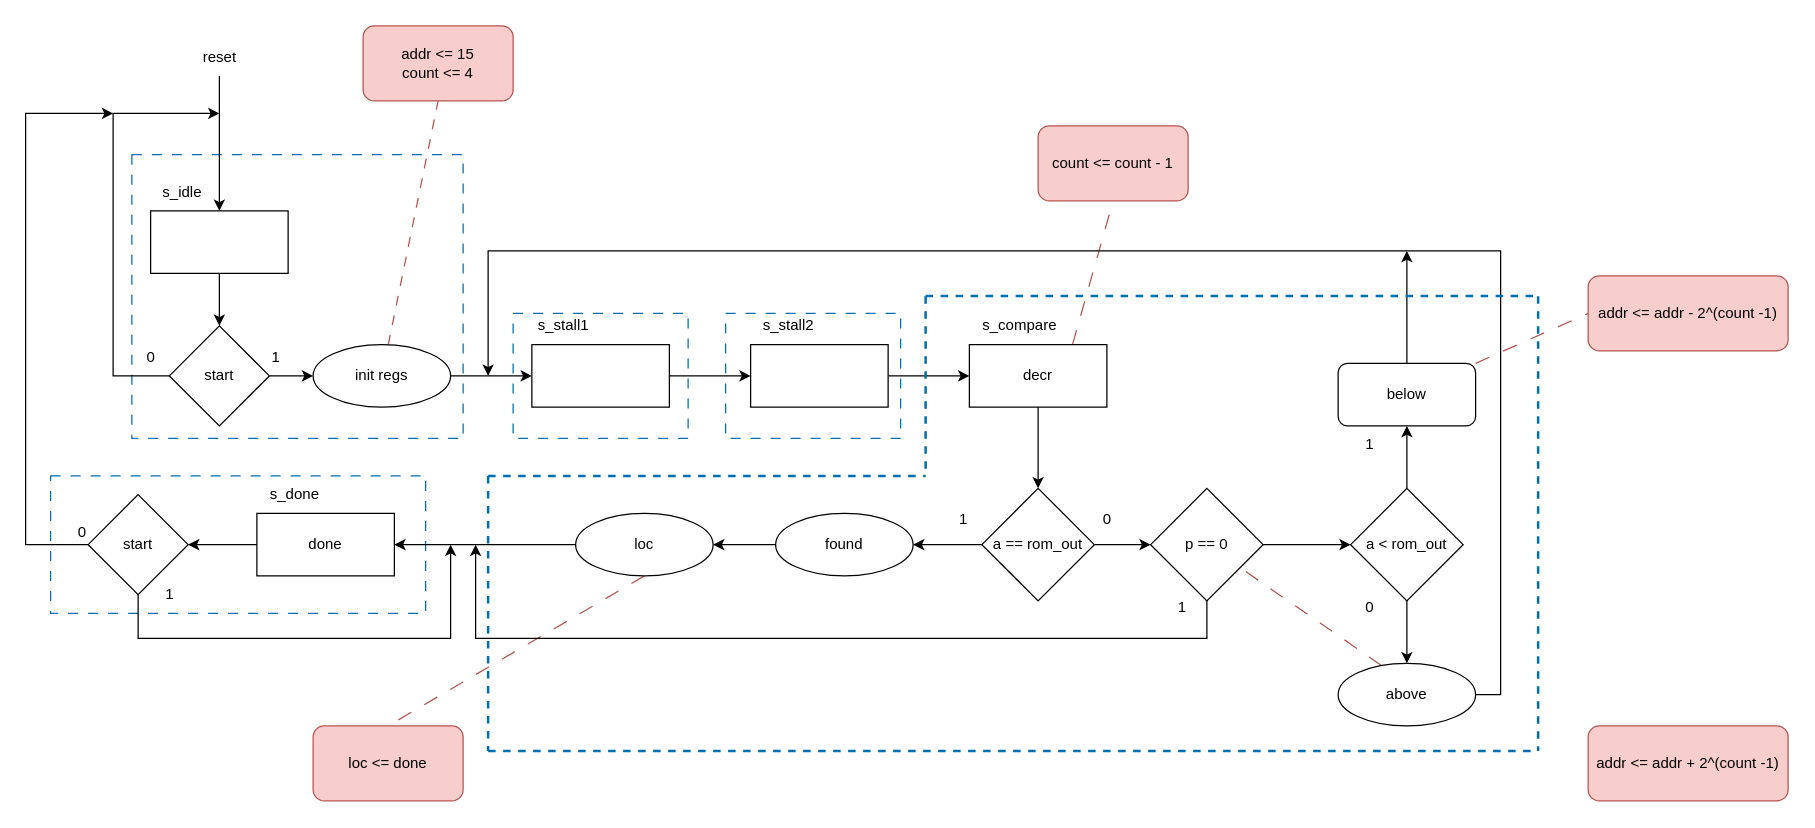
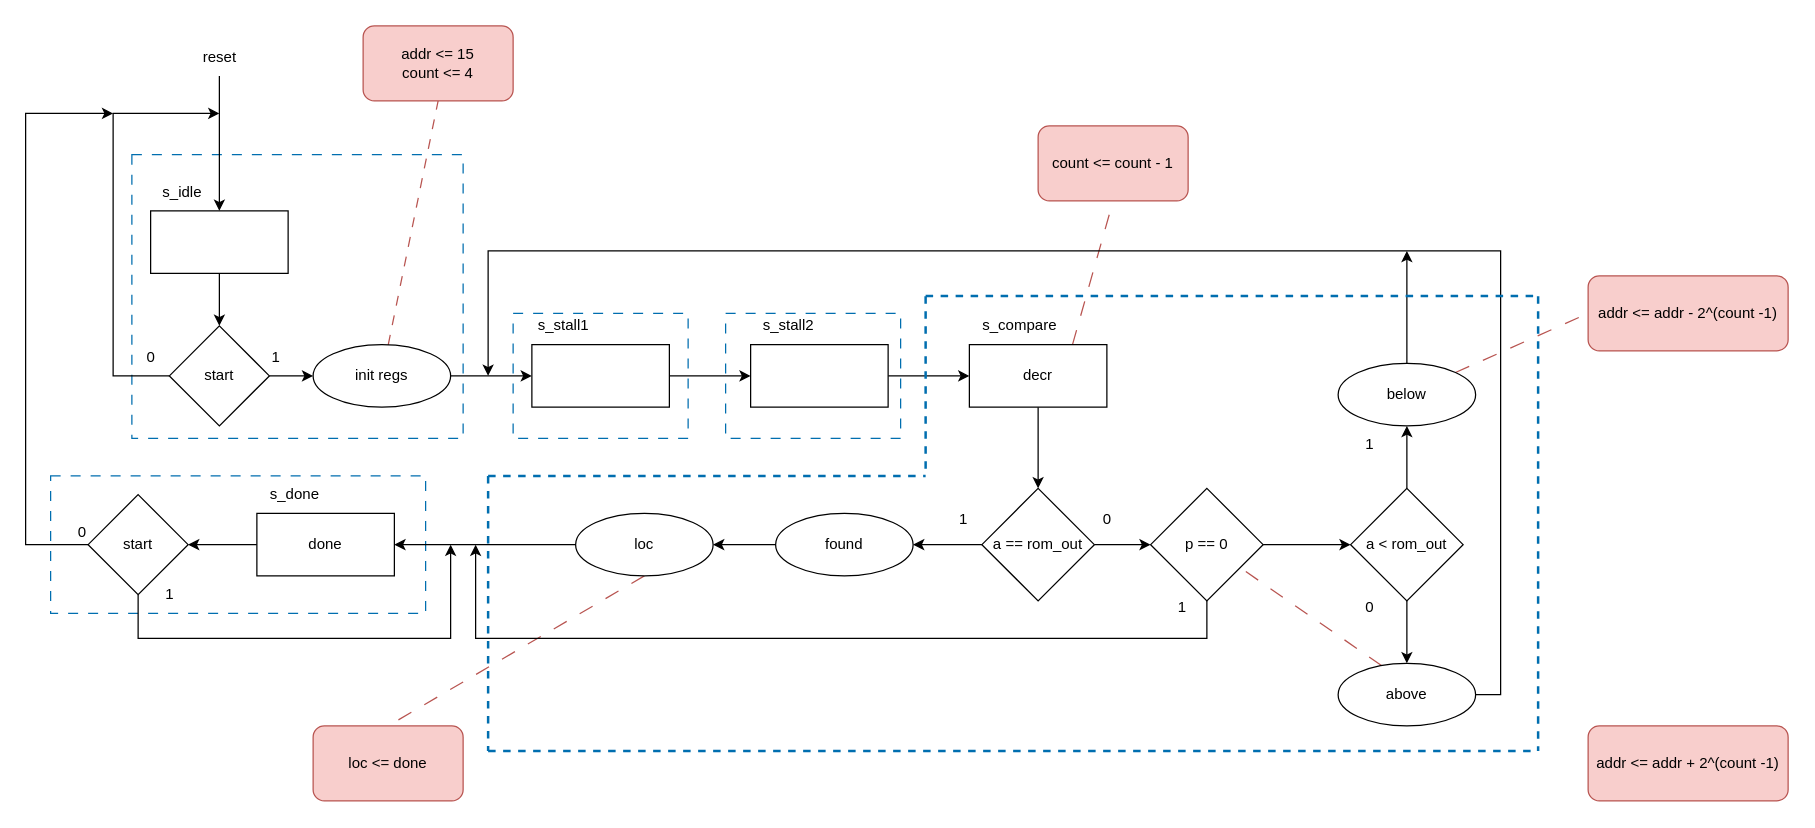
(1407, 394) -> (1407, 394)
